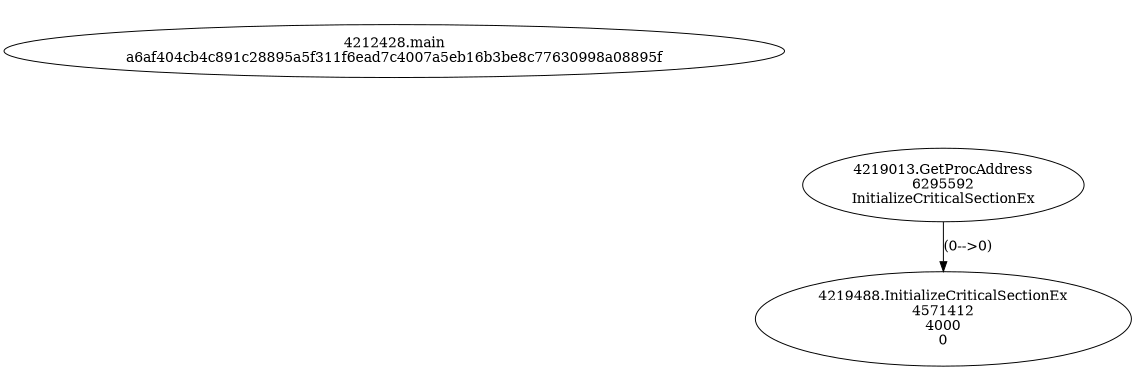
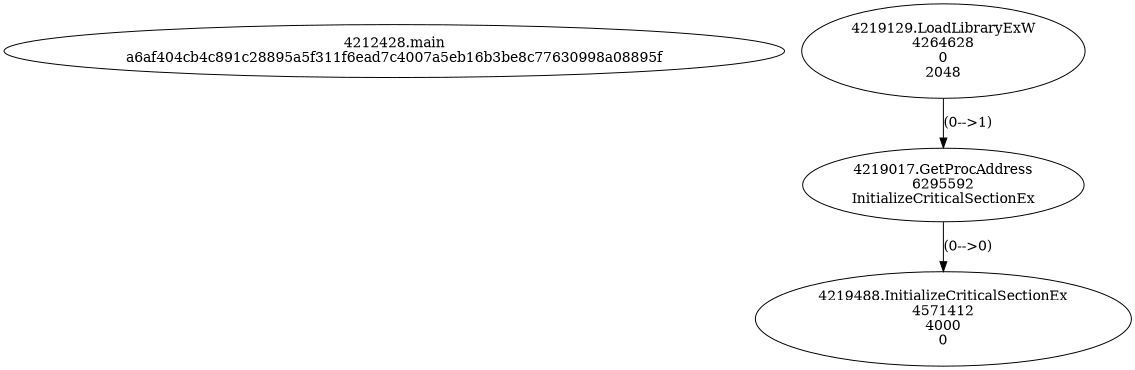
none -> (943, 51)
(943, 185) -> (943, 185)
